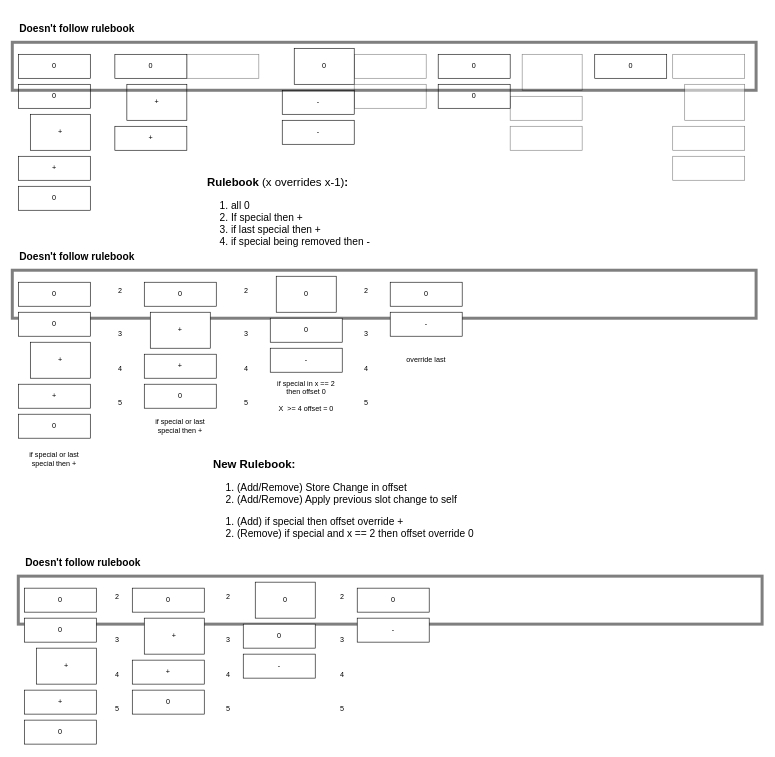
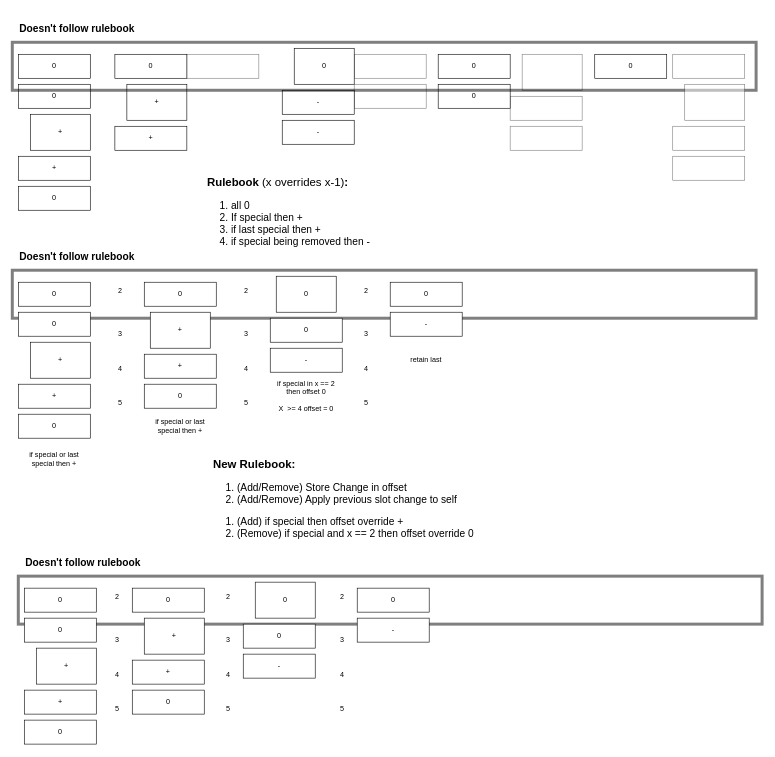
(426, 360) -> (426, 360)
